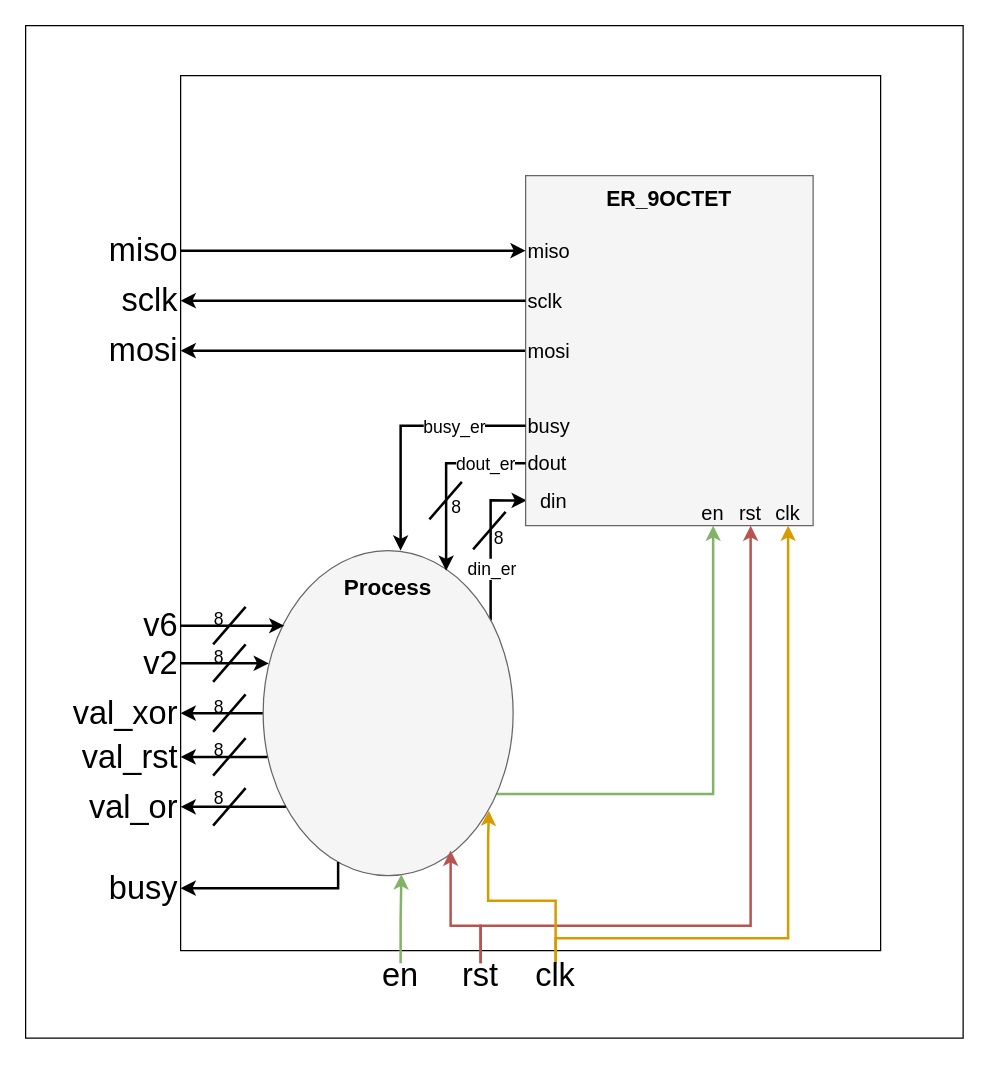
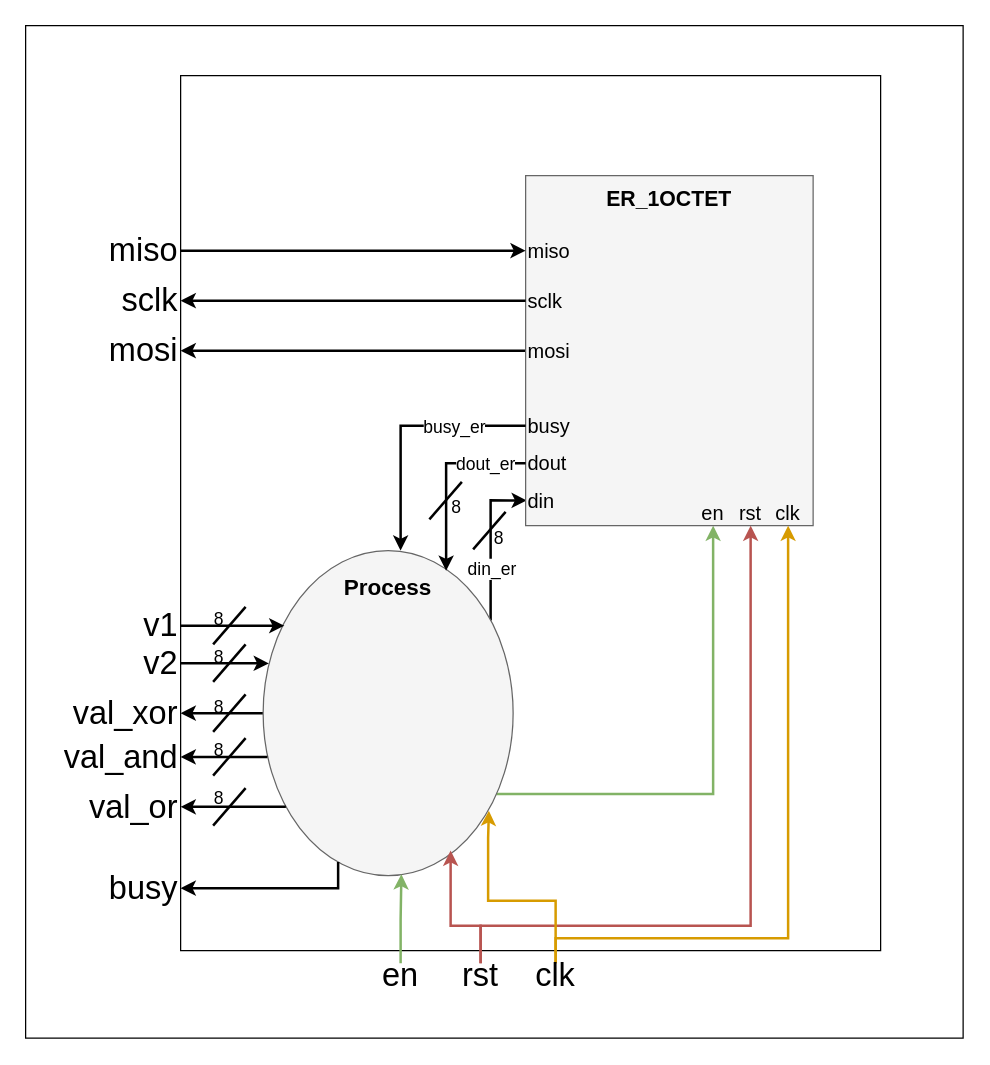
(669, 201) -> (669, 201)
(563, 501) -> (551, 501)
(170, 626) -> (170, 626)
(151, 757) -> (151, 757)
